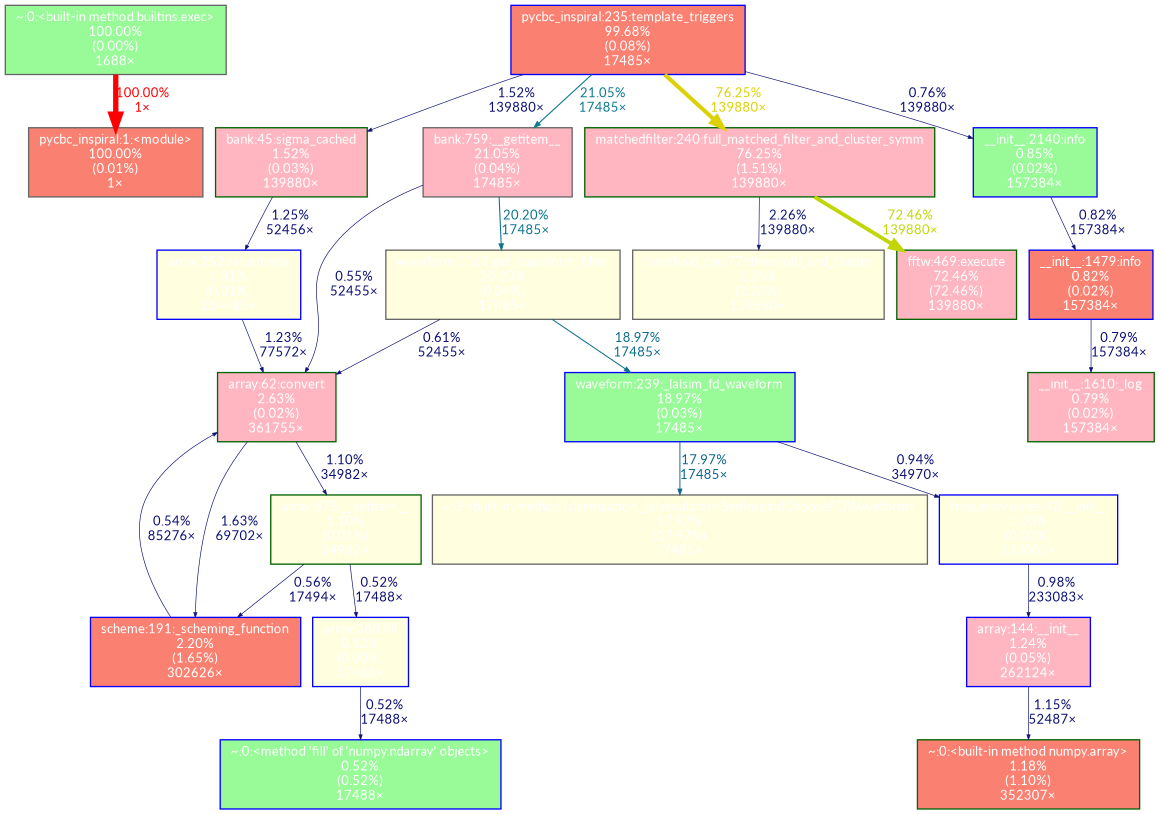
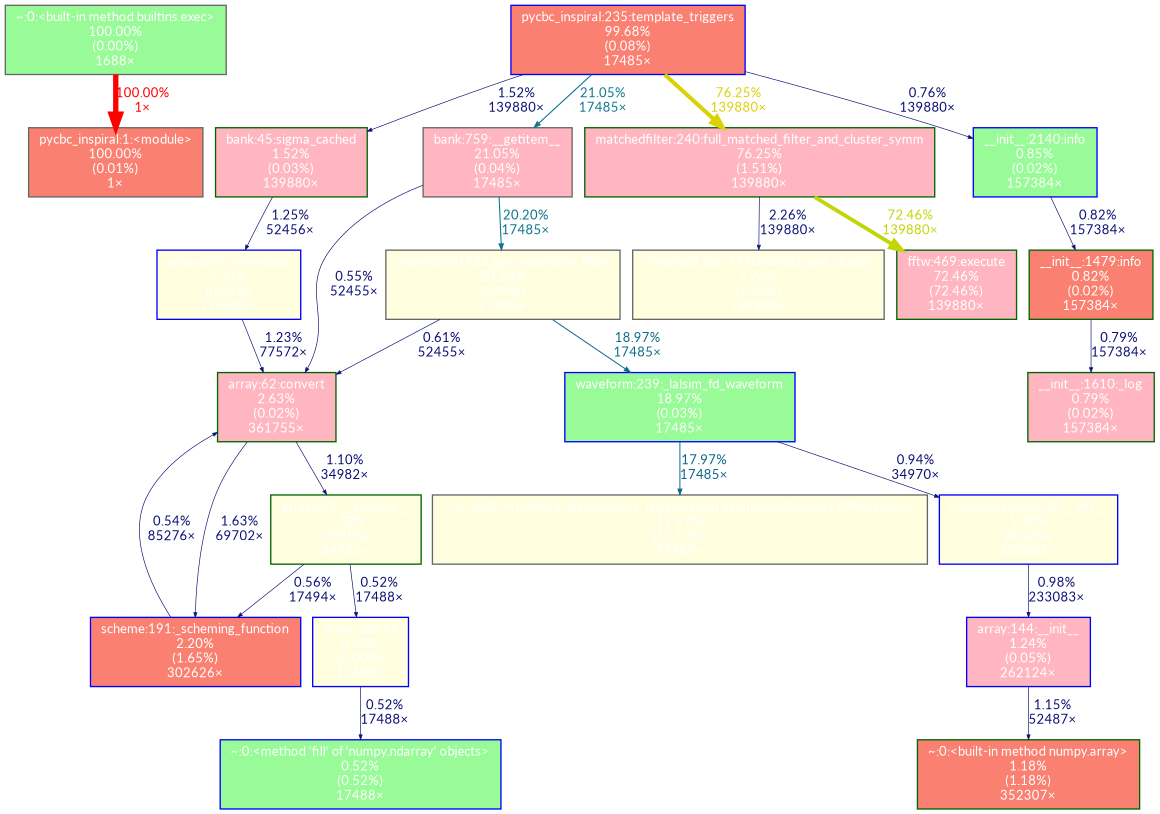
(1091, 285) -> (1091, 285)
(1029, 774) -> (1029, 774)
